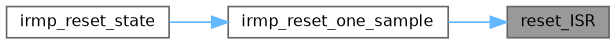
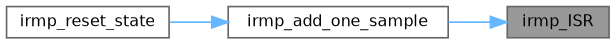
(338, 22) -> (338, 22)
(558, 22) -> (558, 22)
